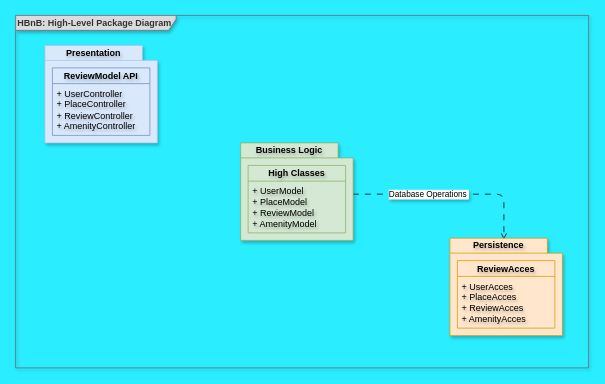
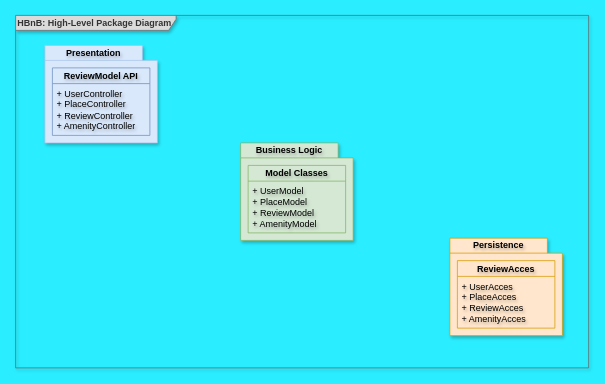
(297, 174) -> (297, 174)
(448, 194) -> none
